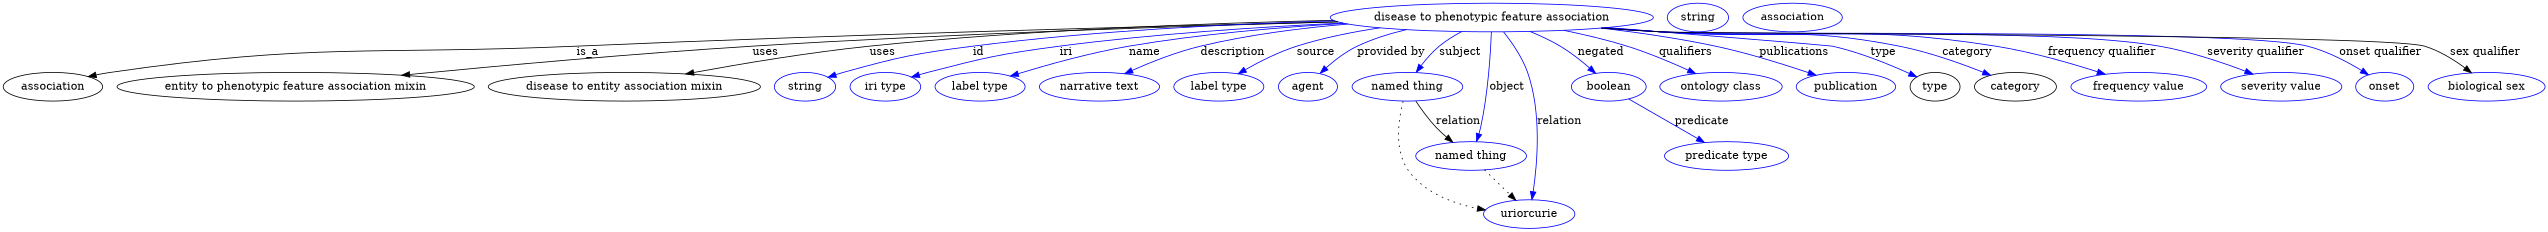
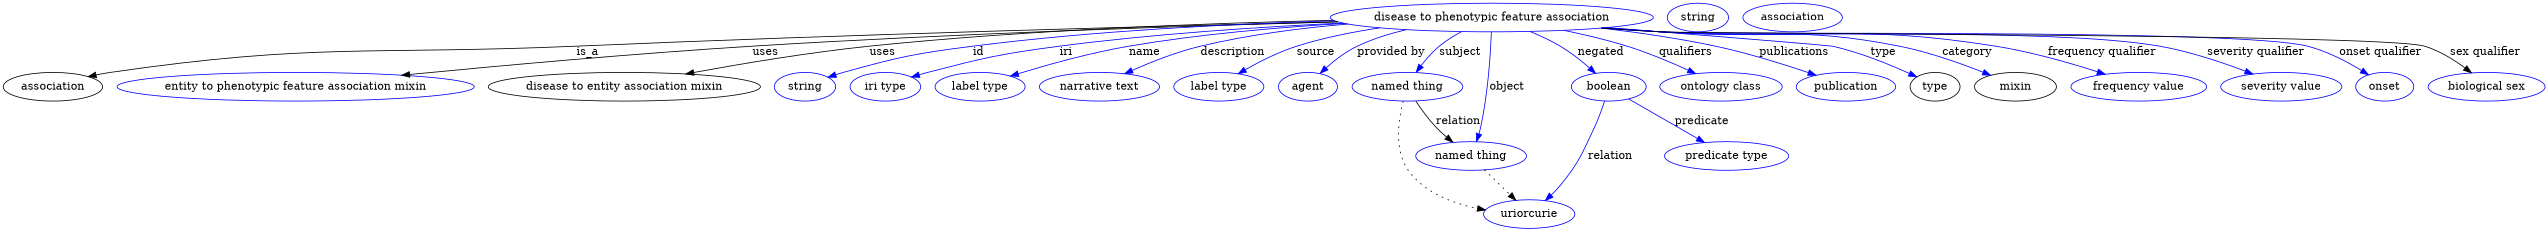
(296, 87) -> (296, 87)
(2015, 87) -> (2015, 87)
(1535, 108) -> (1583, 151)
